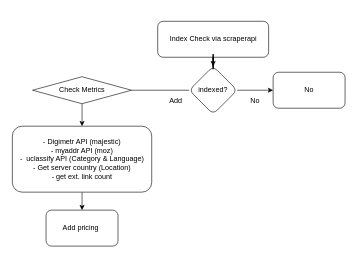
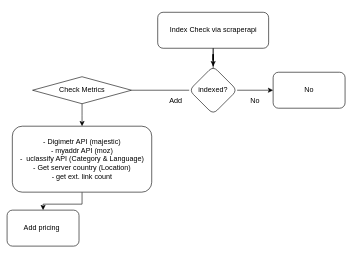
(213, 39) -> (213, 30)
(82, 228) -> (43, 228)
